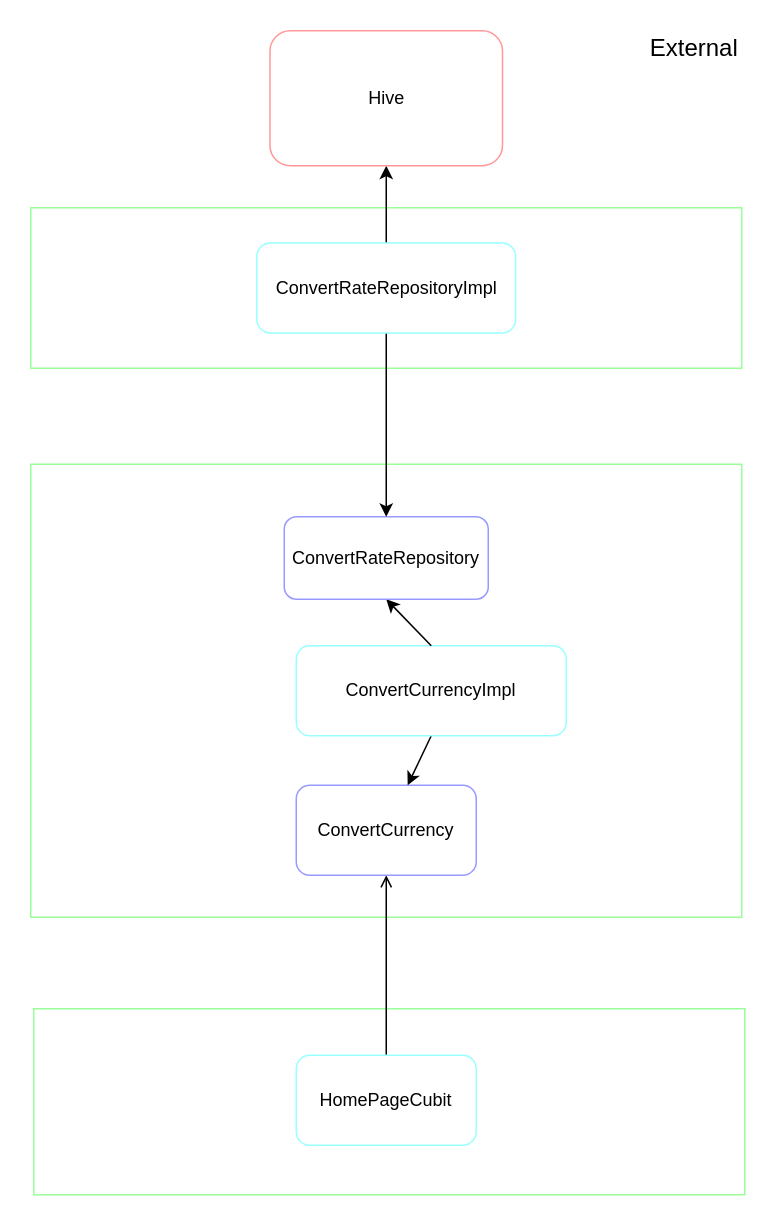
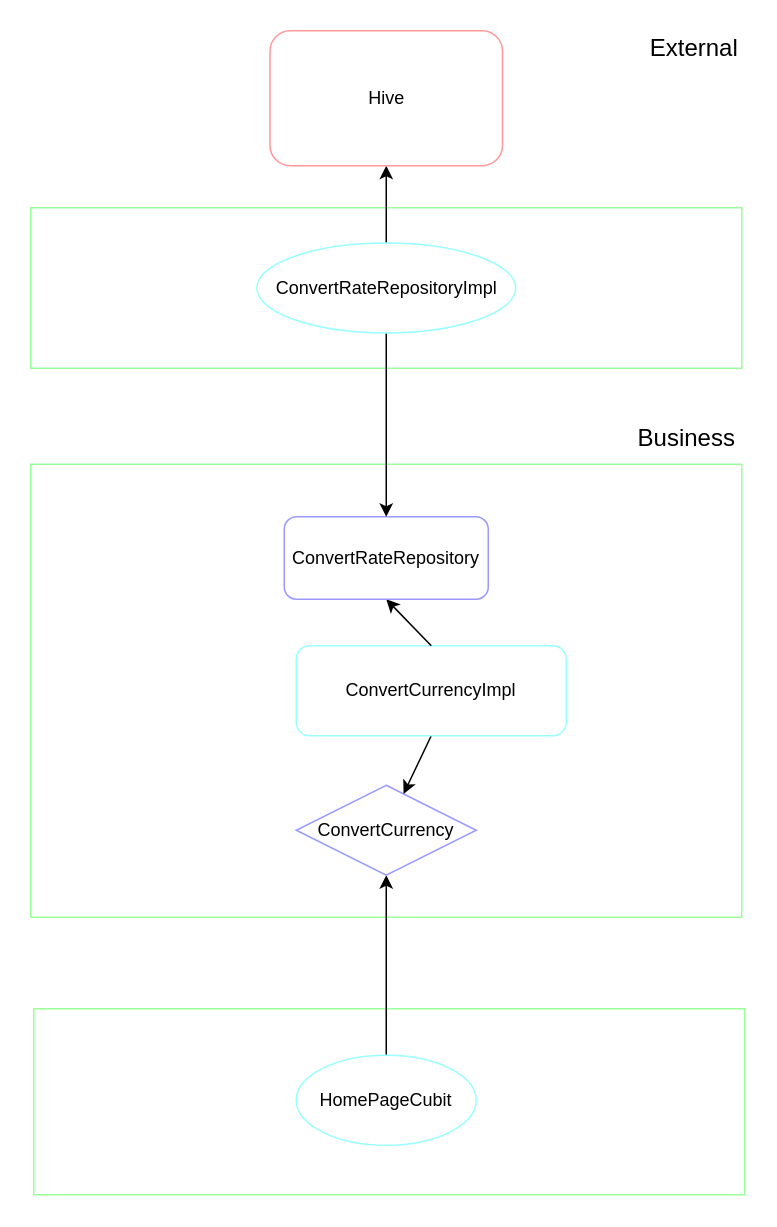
(386, 288) -> (386, 288)
none -> (686, 437)
(386, 830) -> (386, 830)
(386, 884) -> (386, 887)
(386, 1100) -> (386, 1100)
